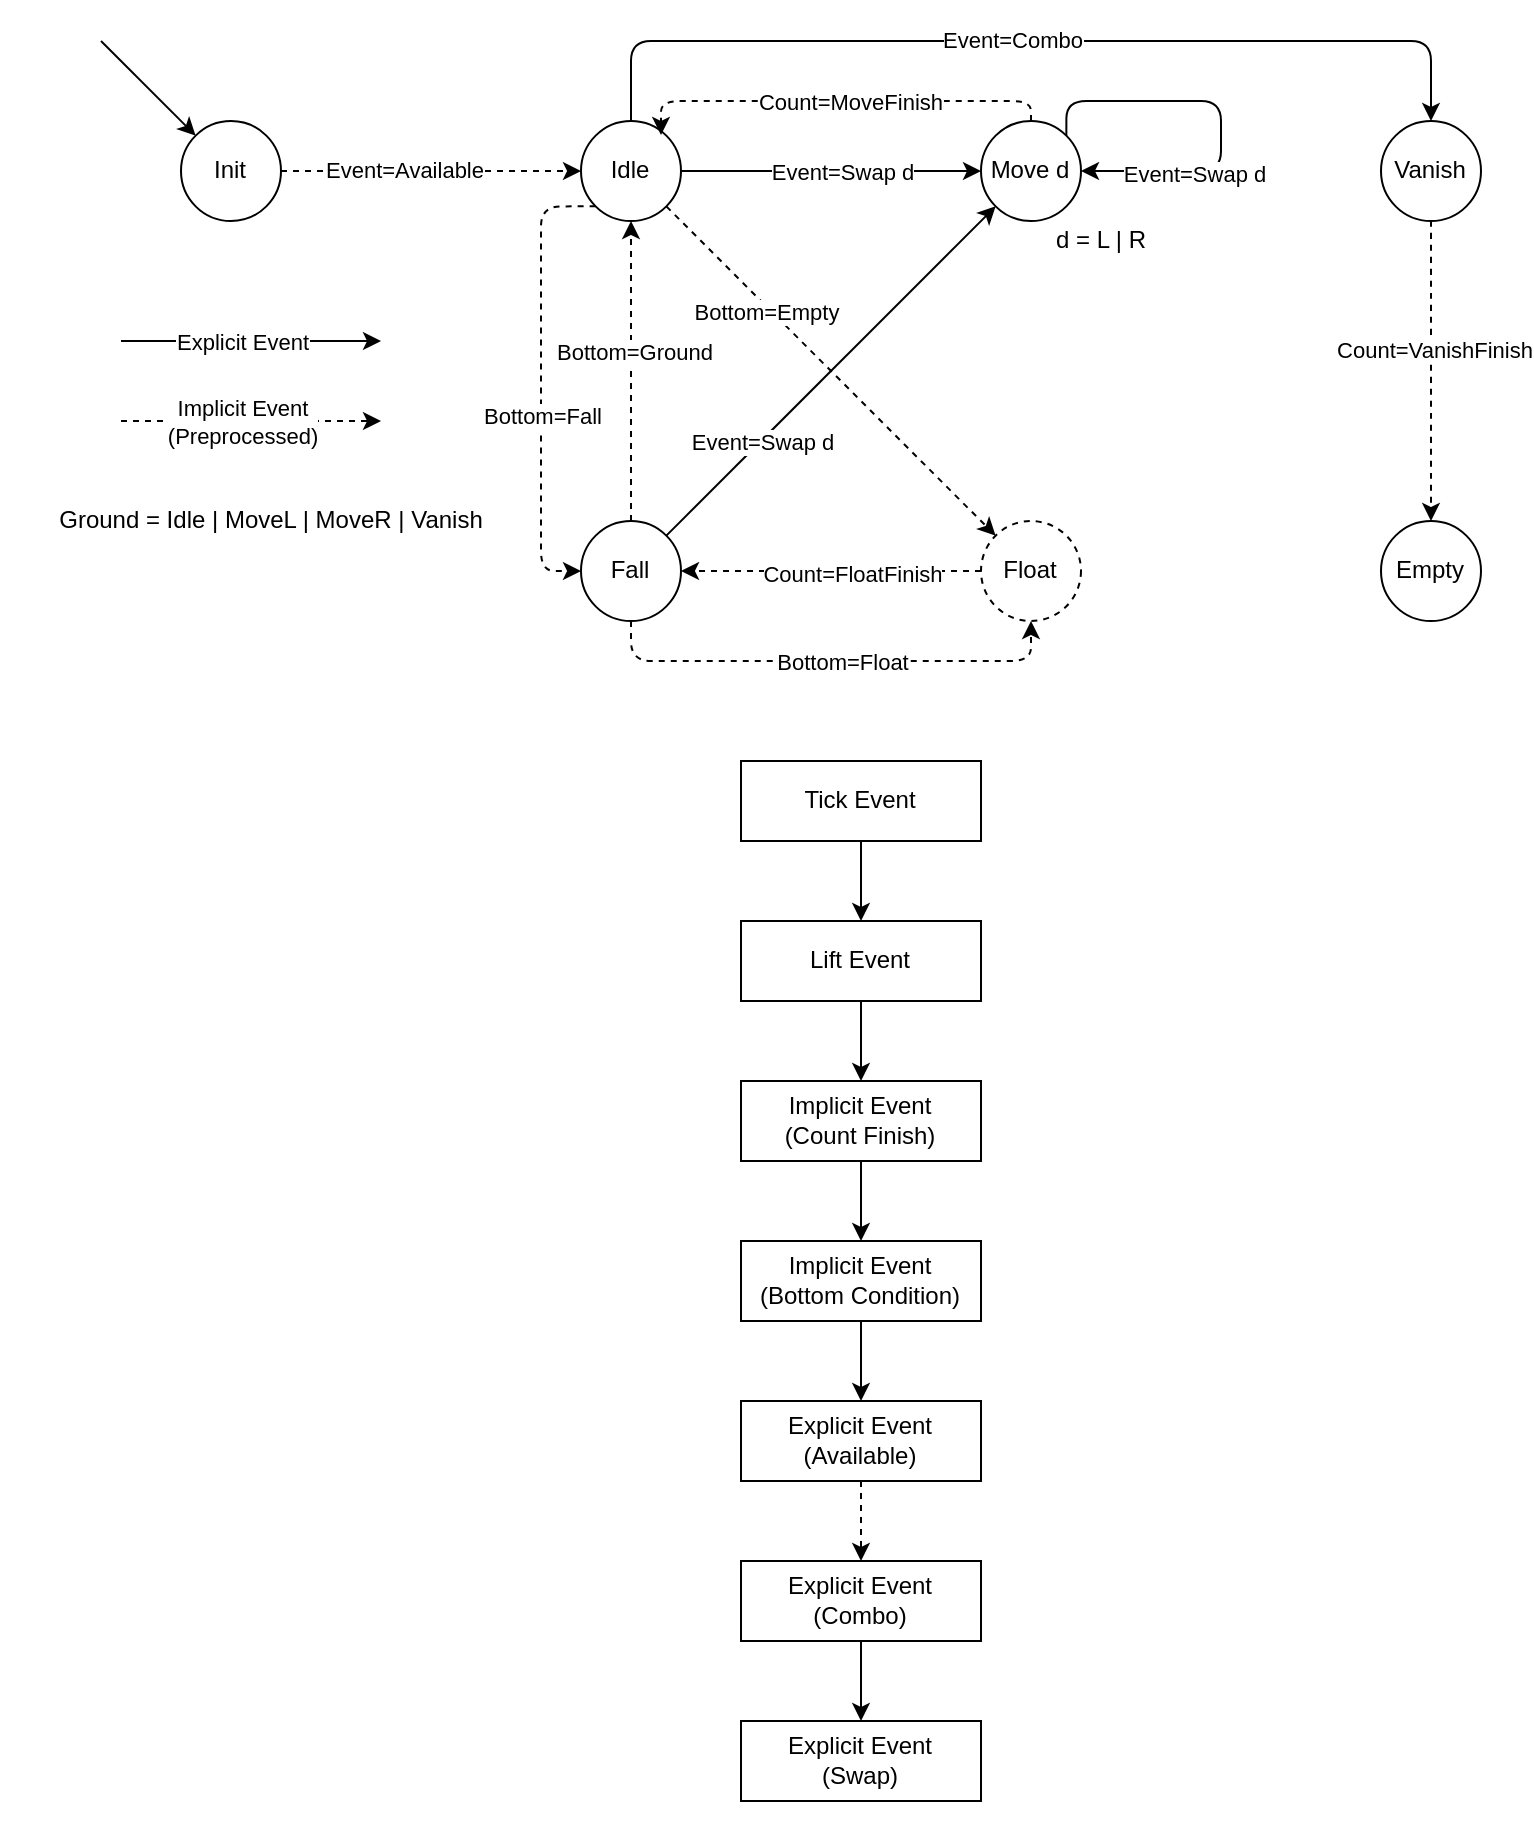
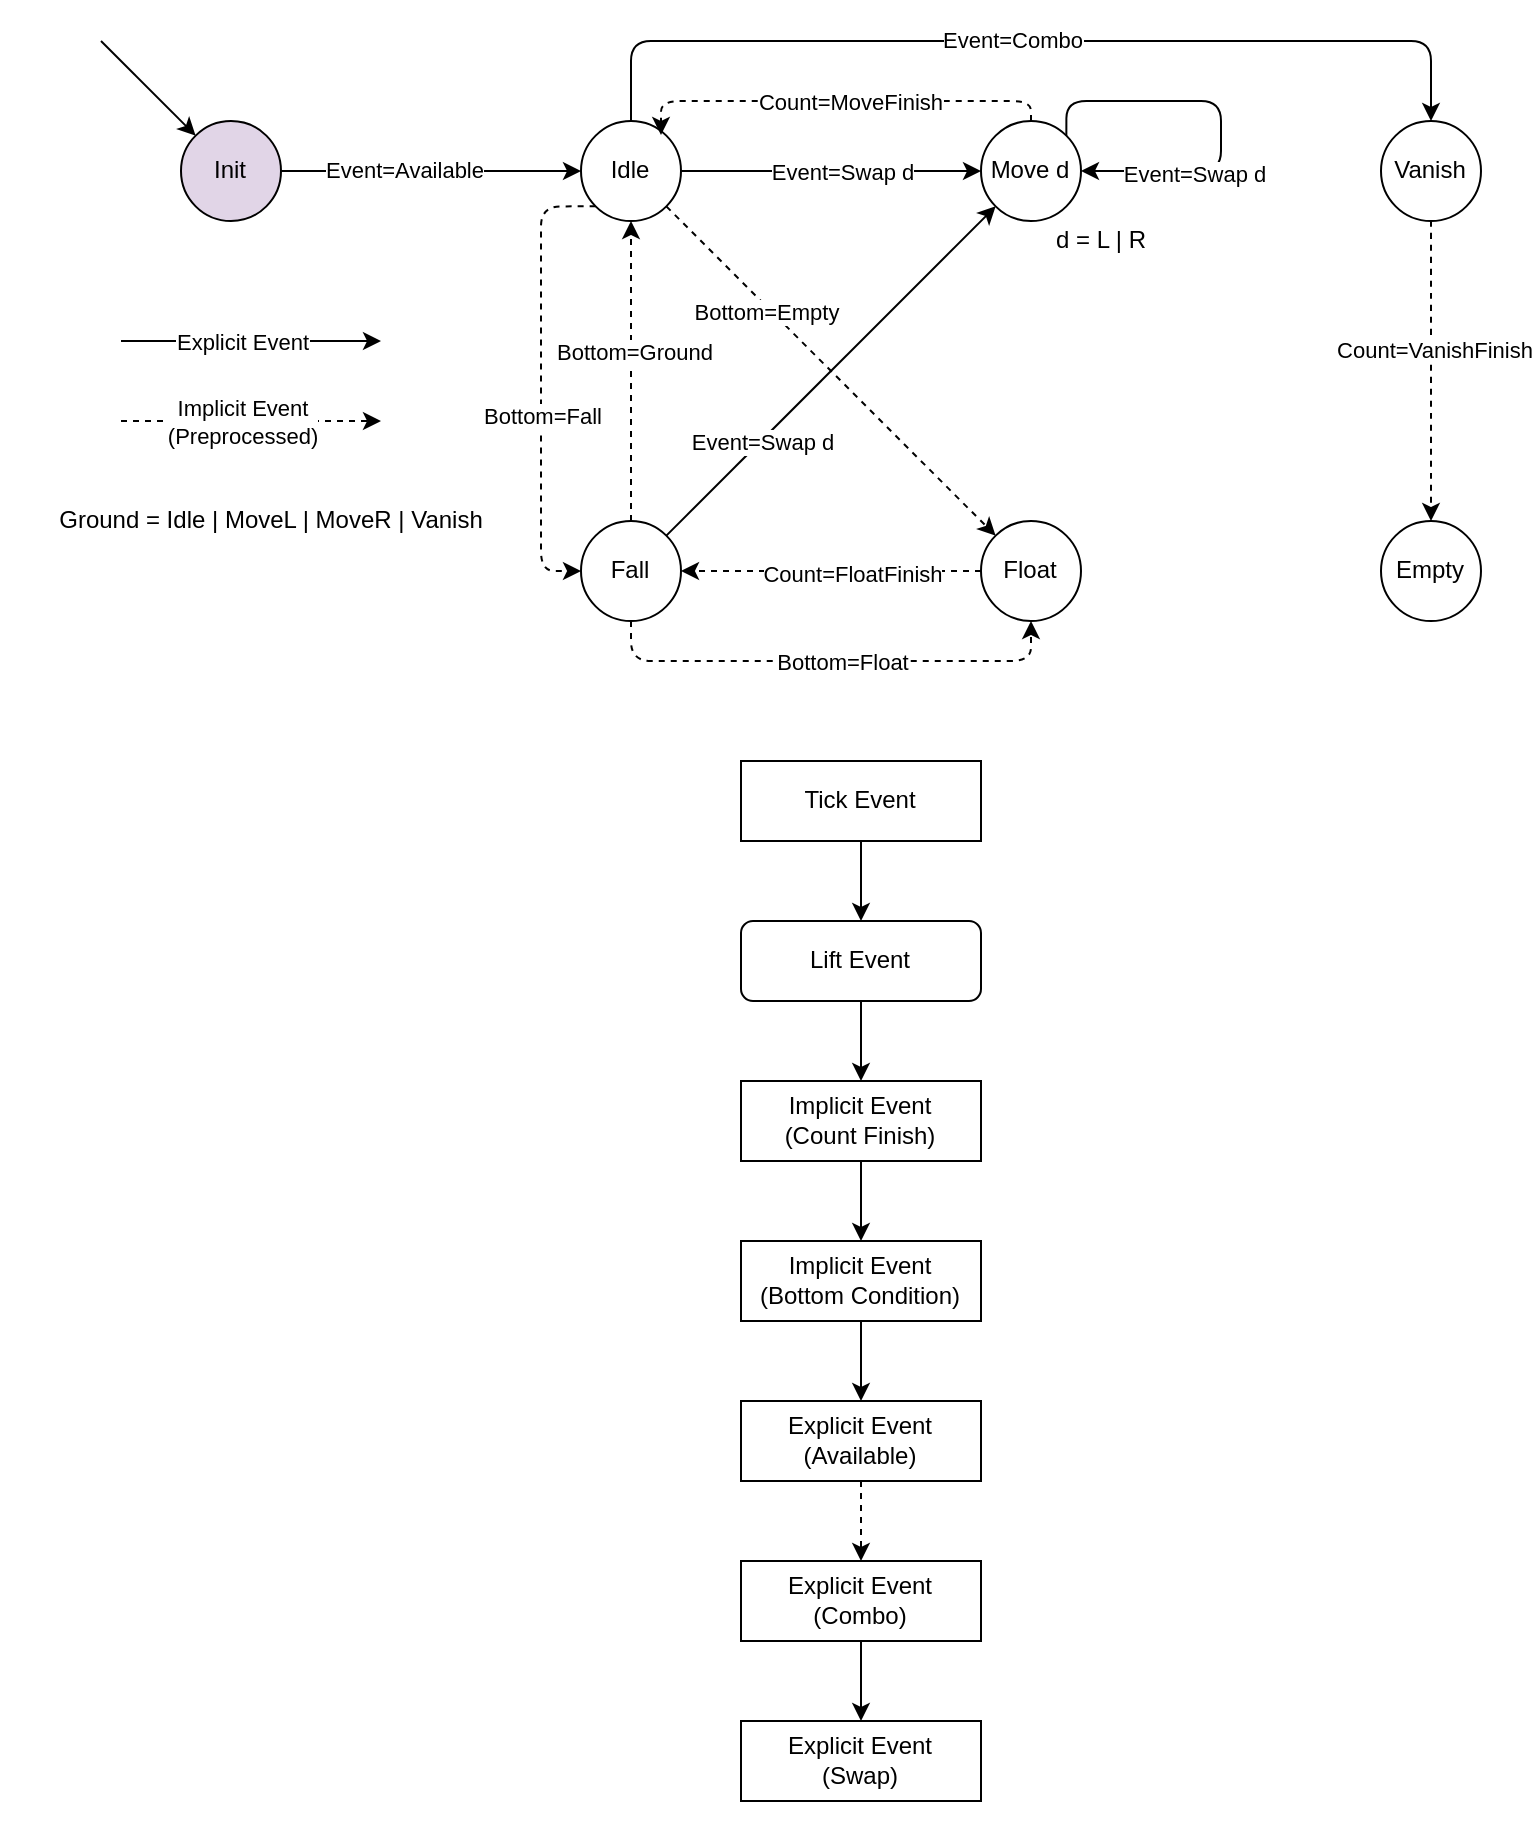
(231, 171) -> (231, 171)
(525, 171) -> (525, 171)
(1031, 571) -> (1031, 571)
(861, 961) -> (861, 961)
